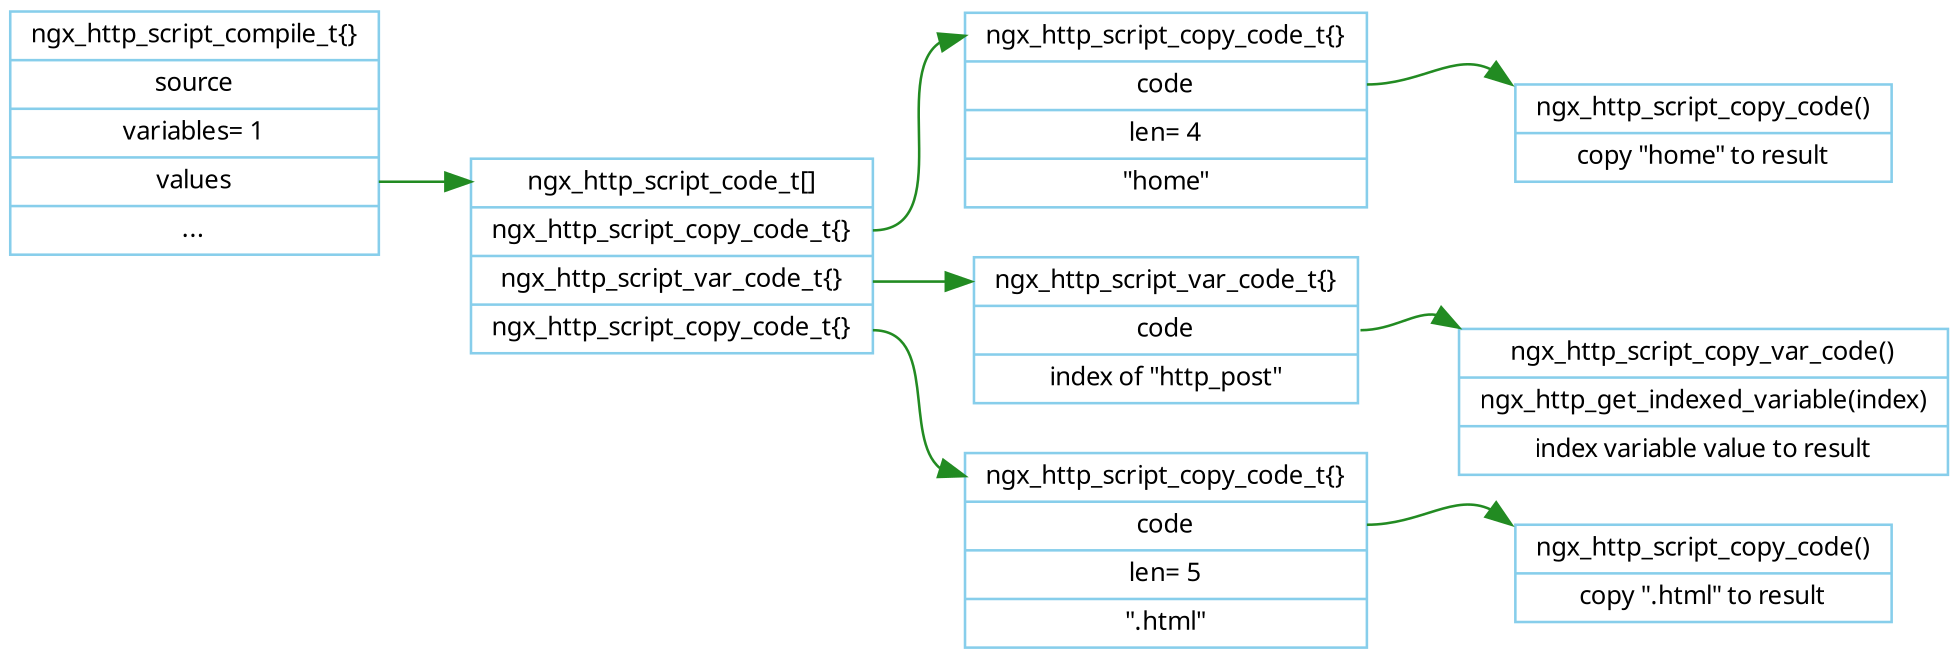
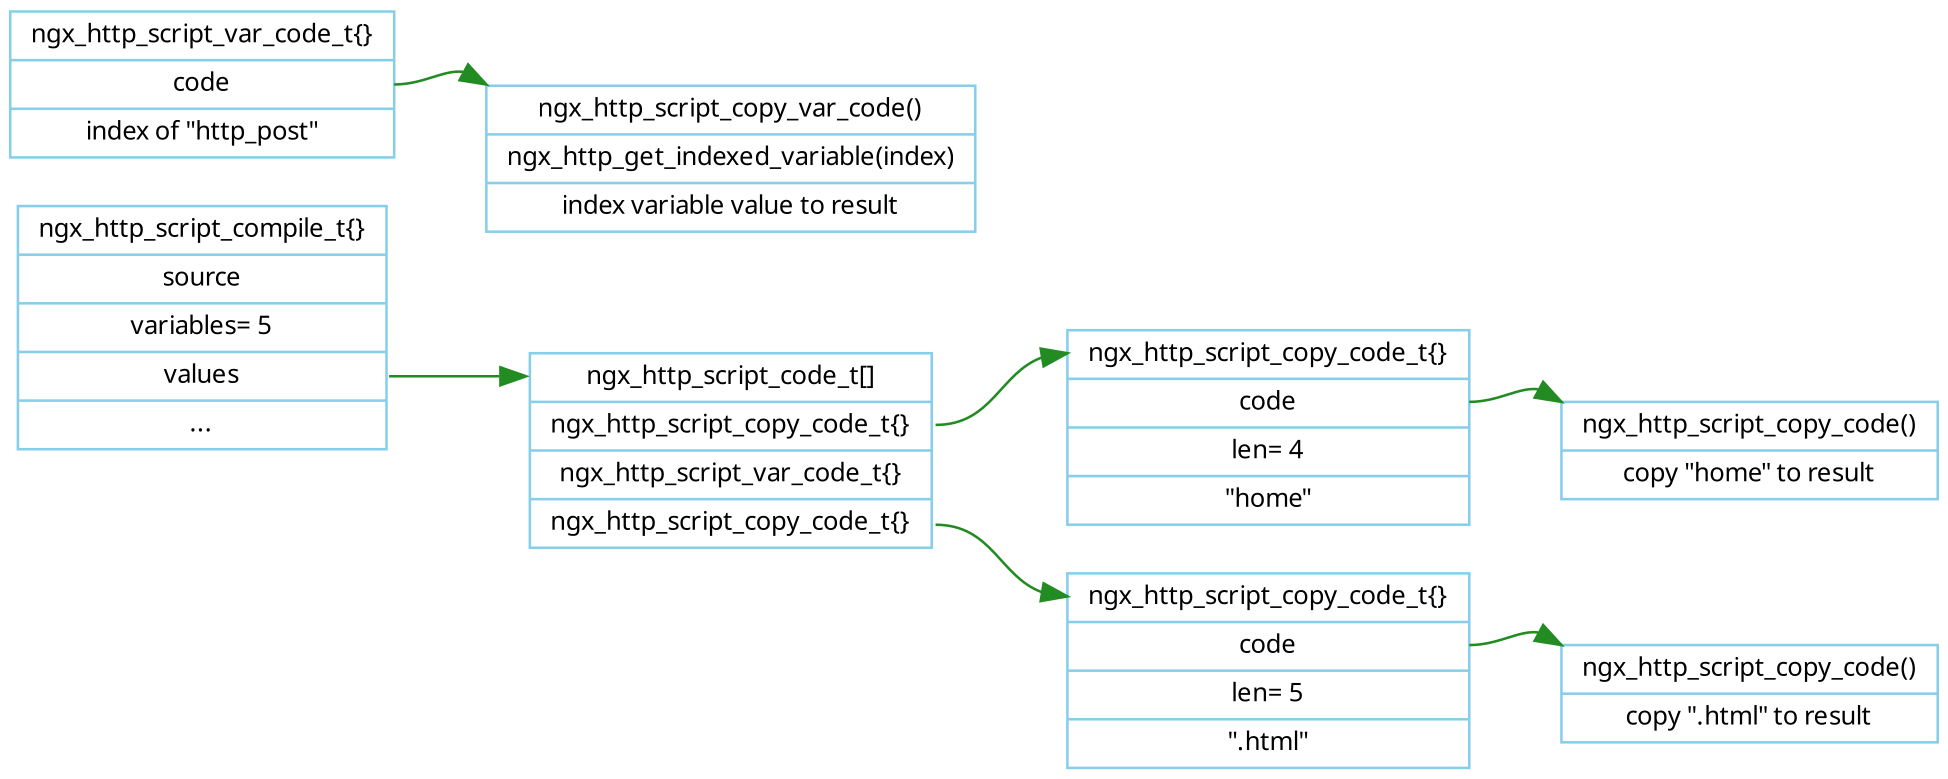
(195, 132) -> (202, 326)
(909, 282) -> none
